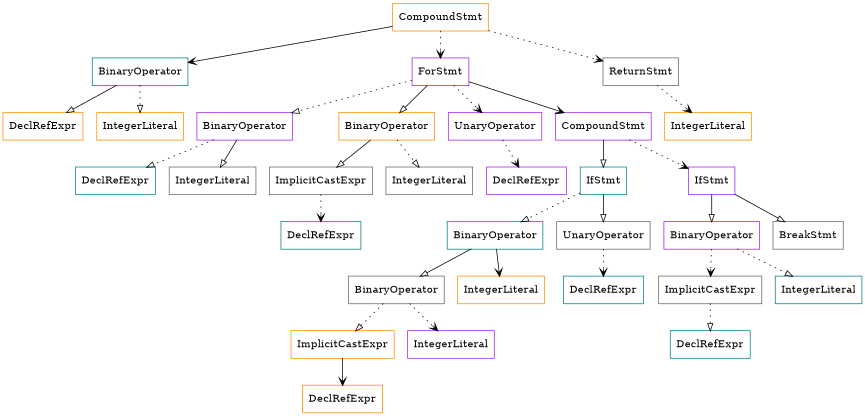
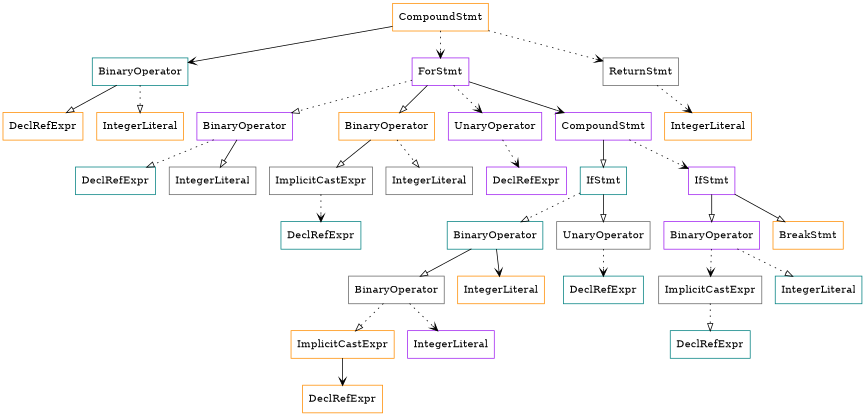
(808, 235) -> (808, 235)
